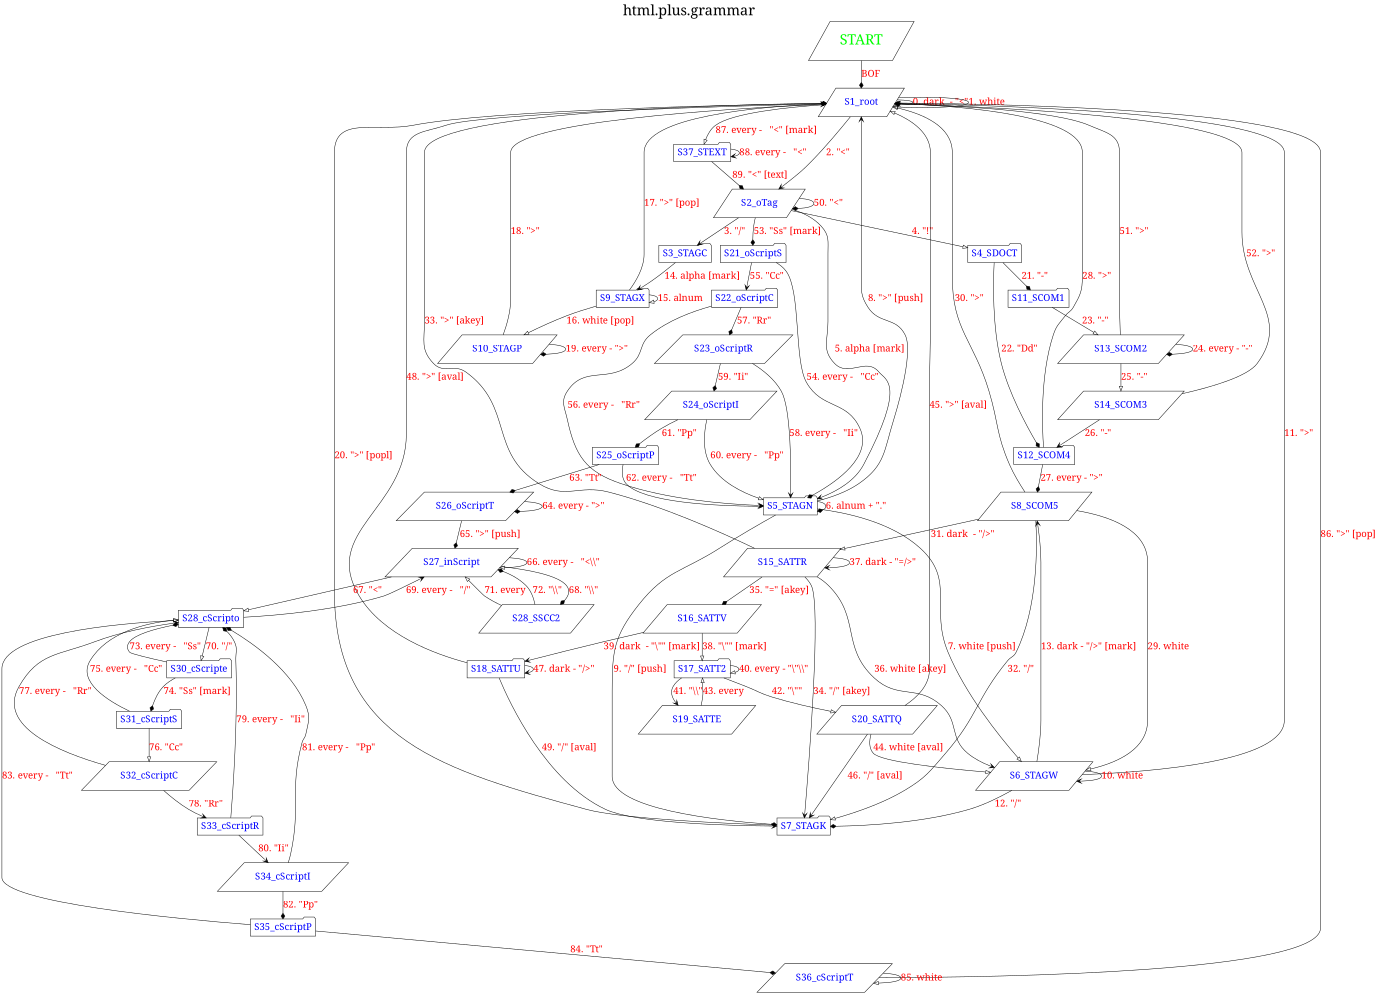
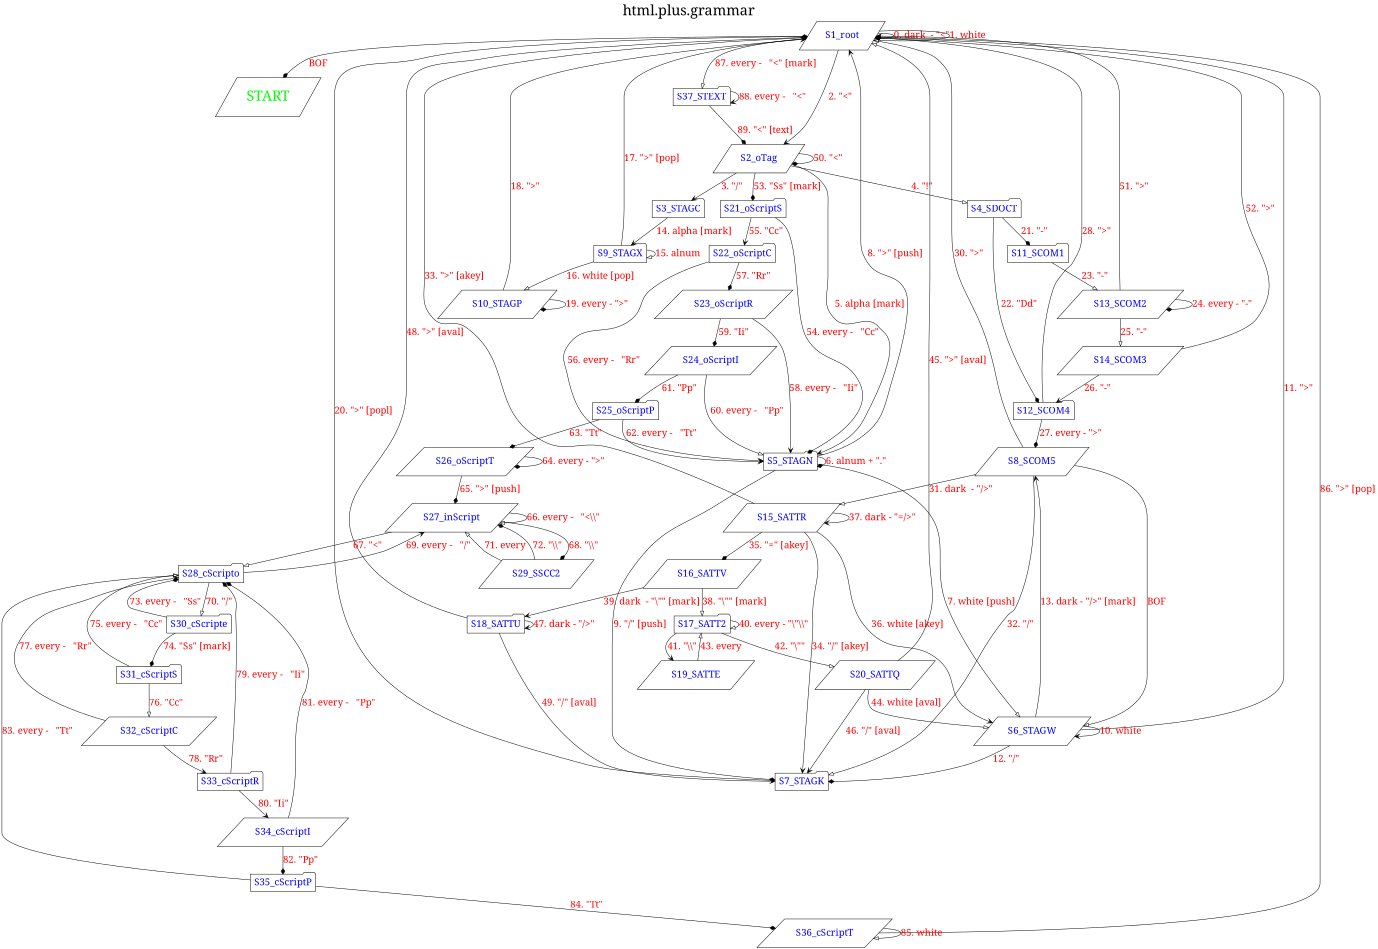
(861, 71) -> (545, 40)
(536, 619) -> (536, 574)
(1169, 647) -> (1157, 602)
